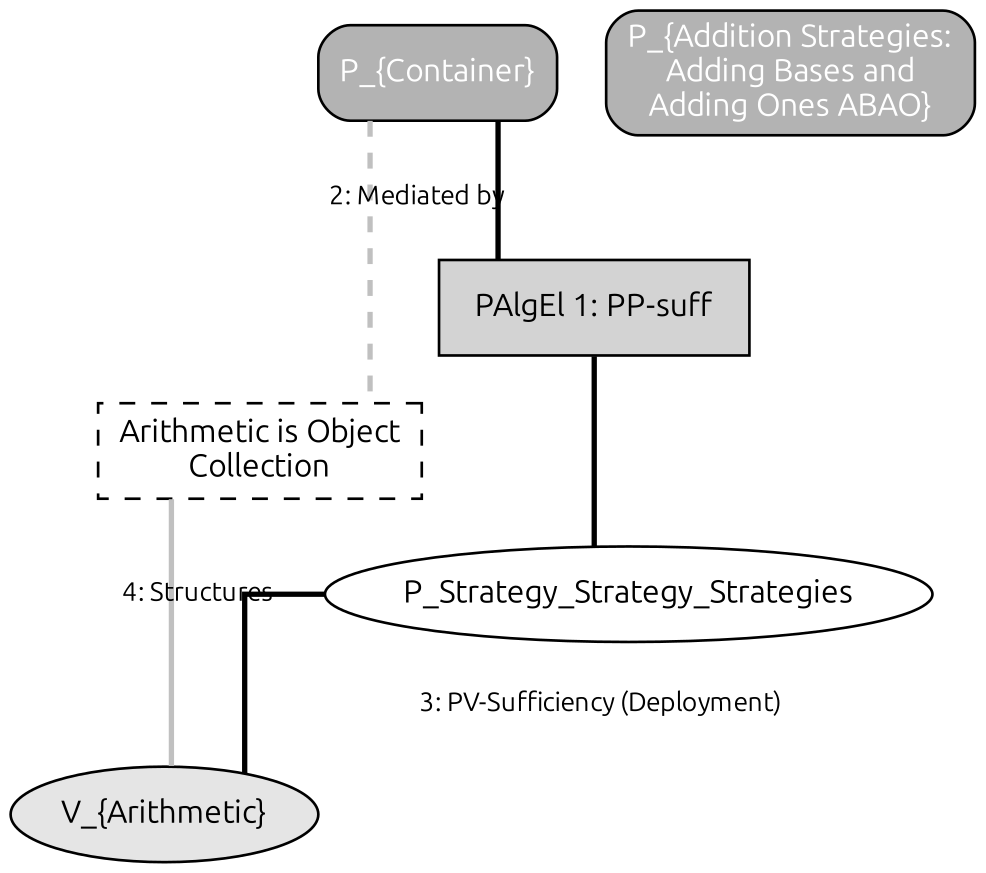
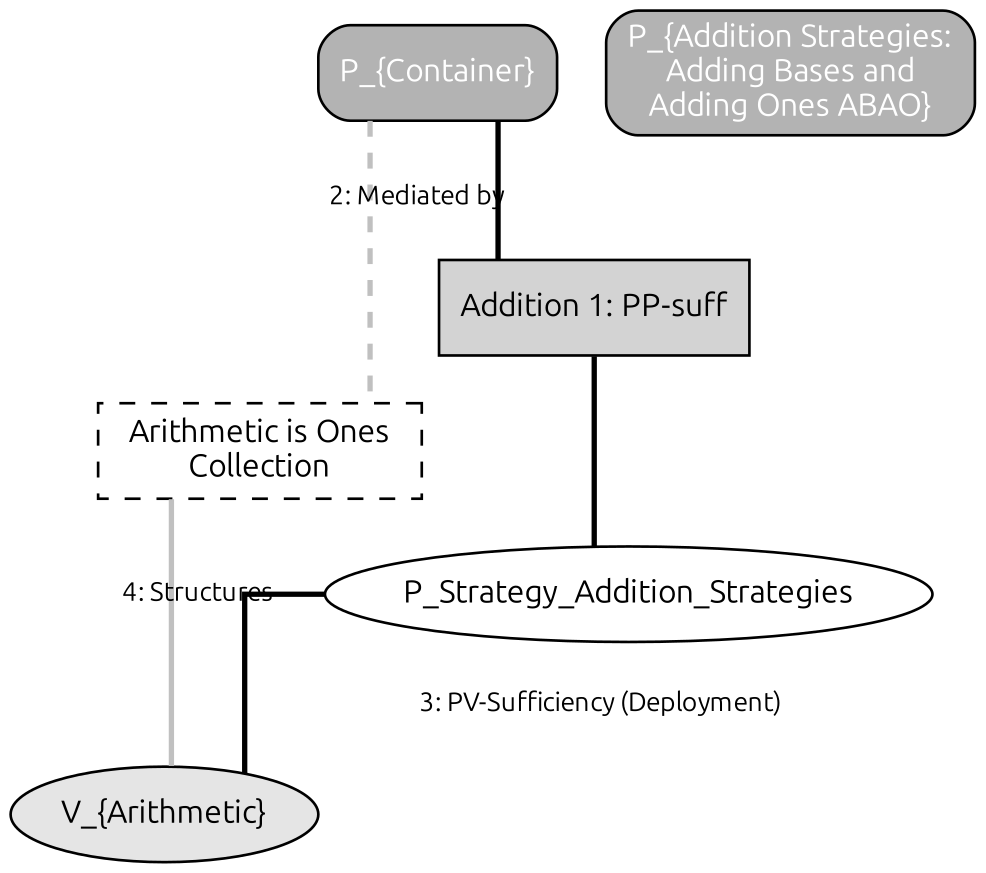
(594, 308) -> (594, 308)
(260, 451) -> (260, 451)
(629, 594) -> (629, 594)
